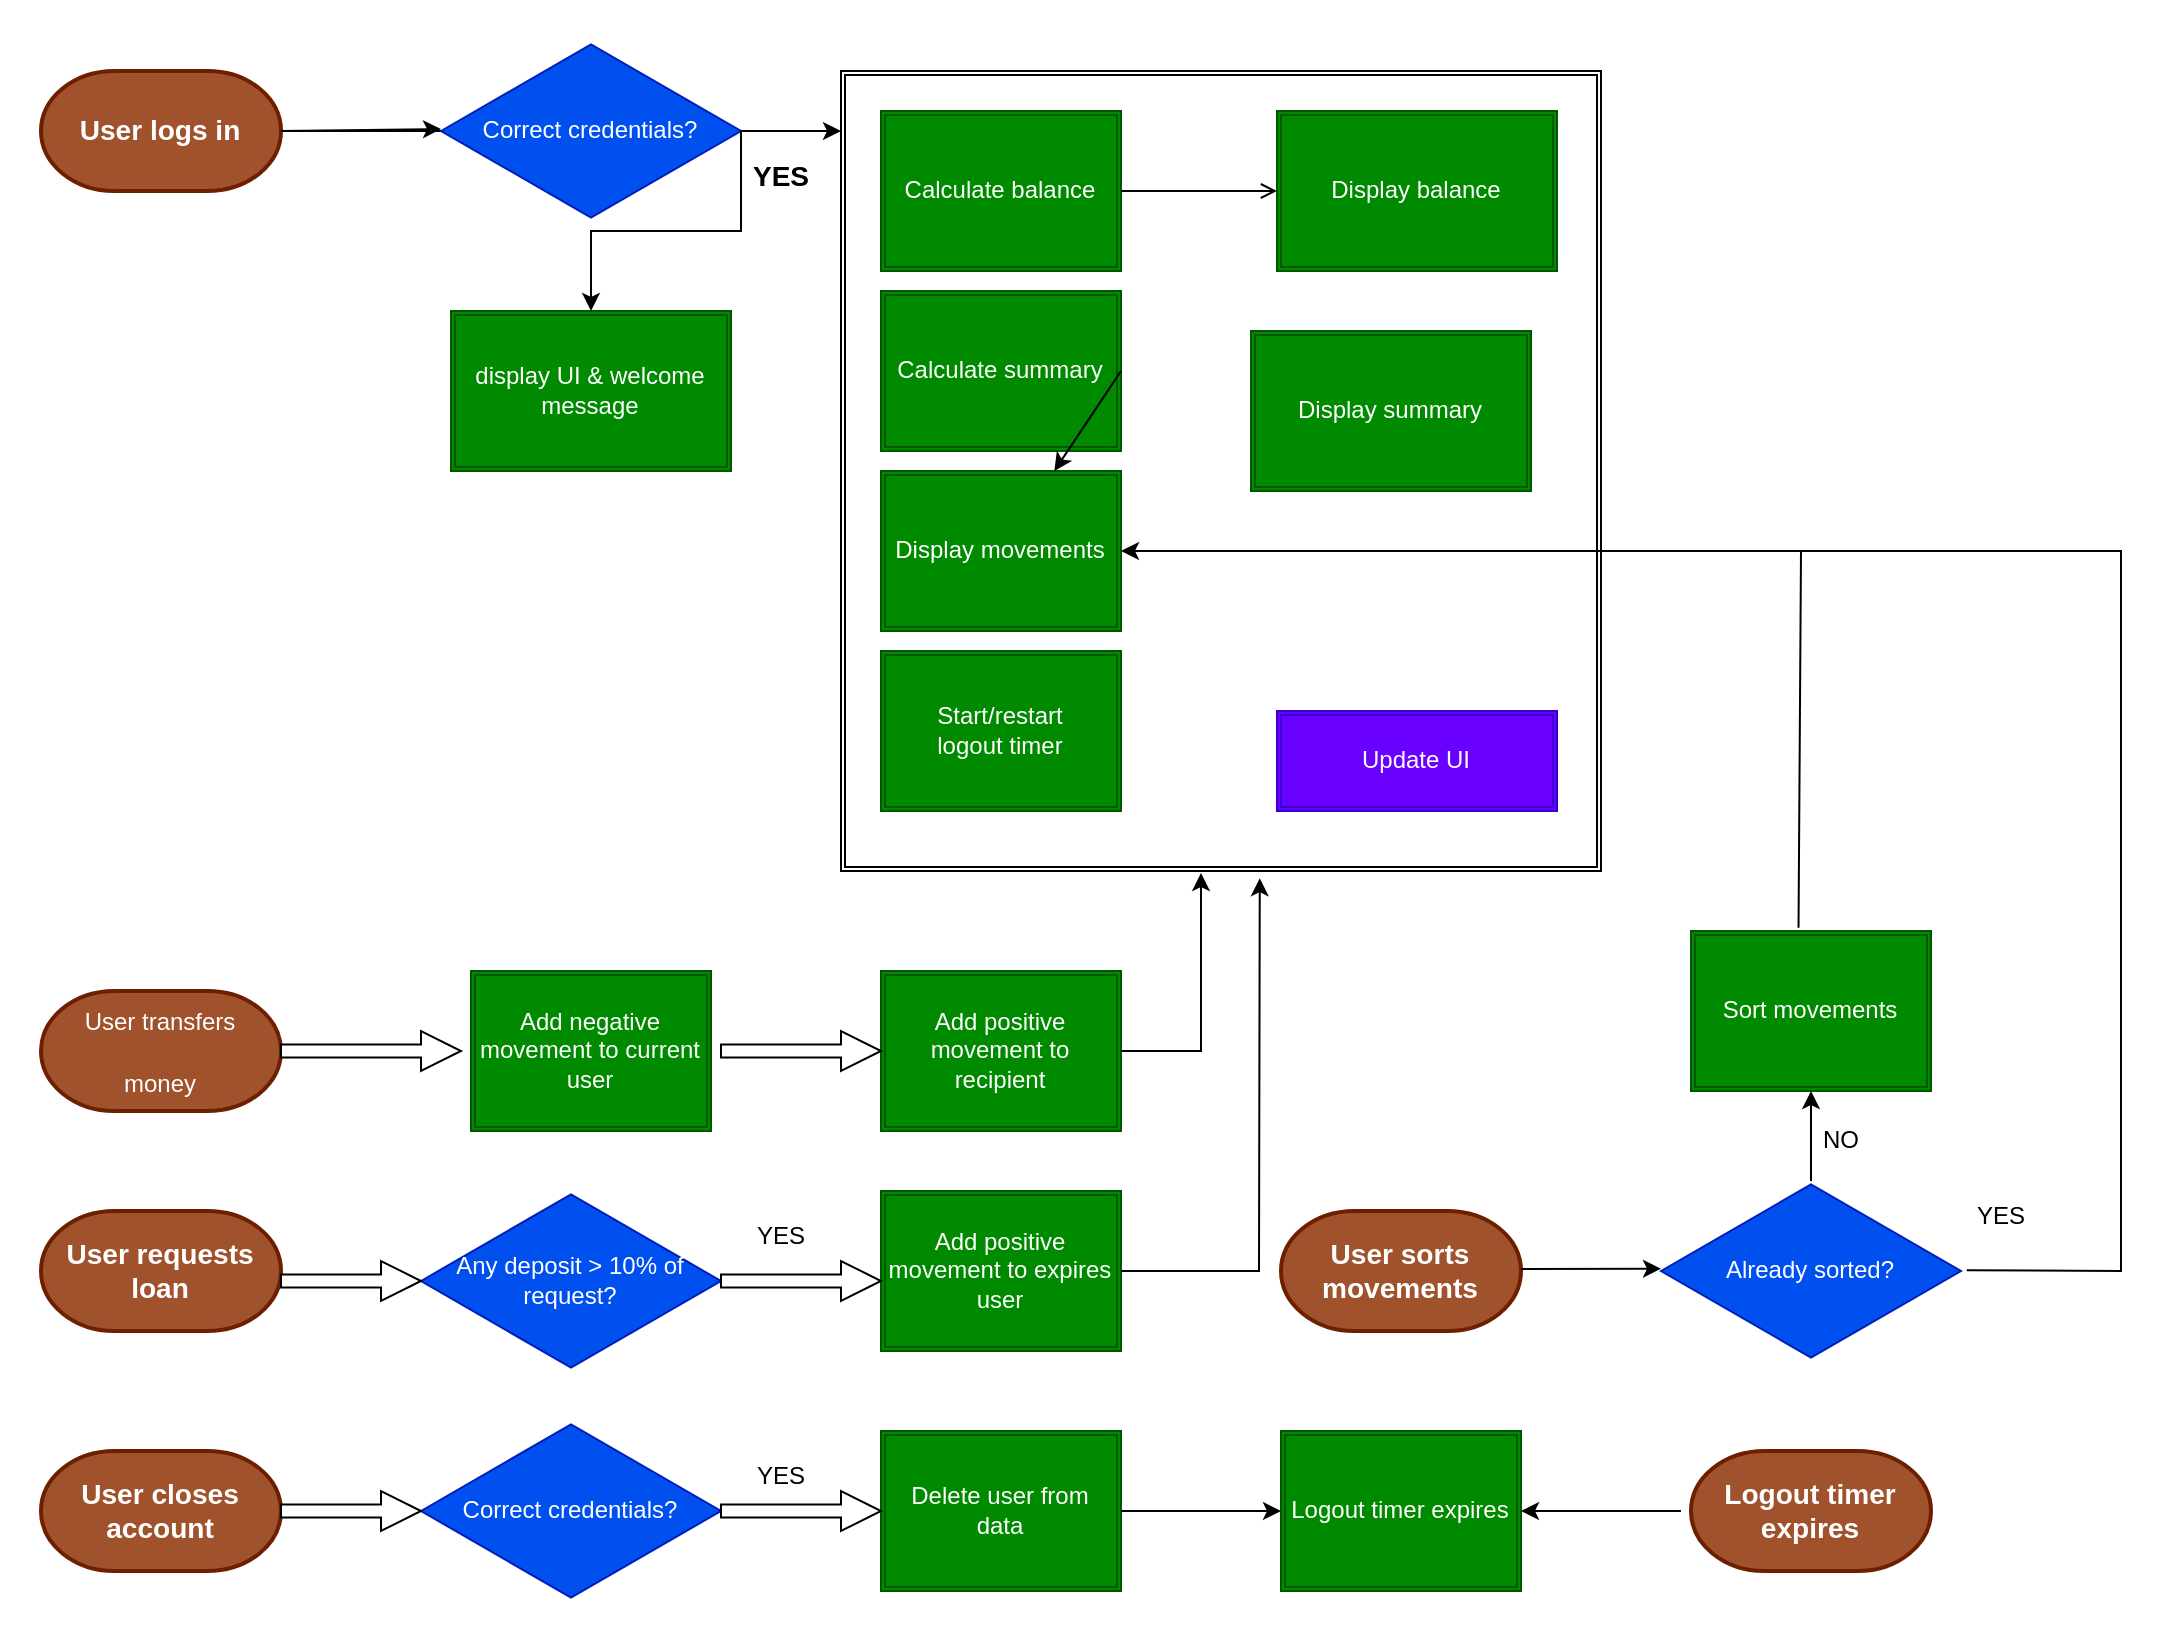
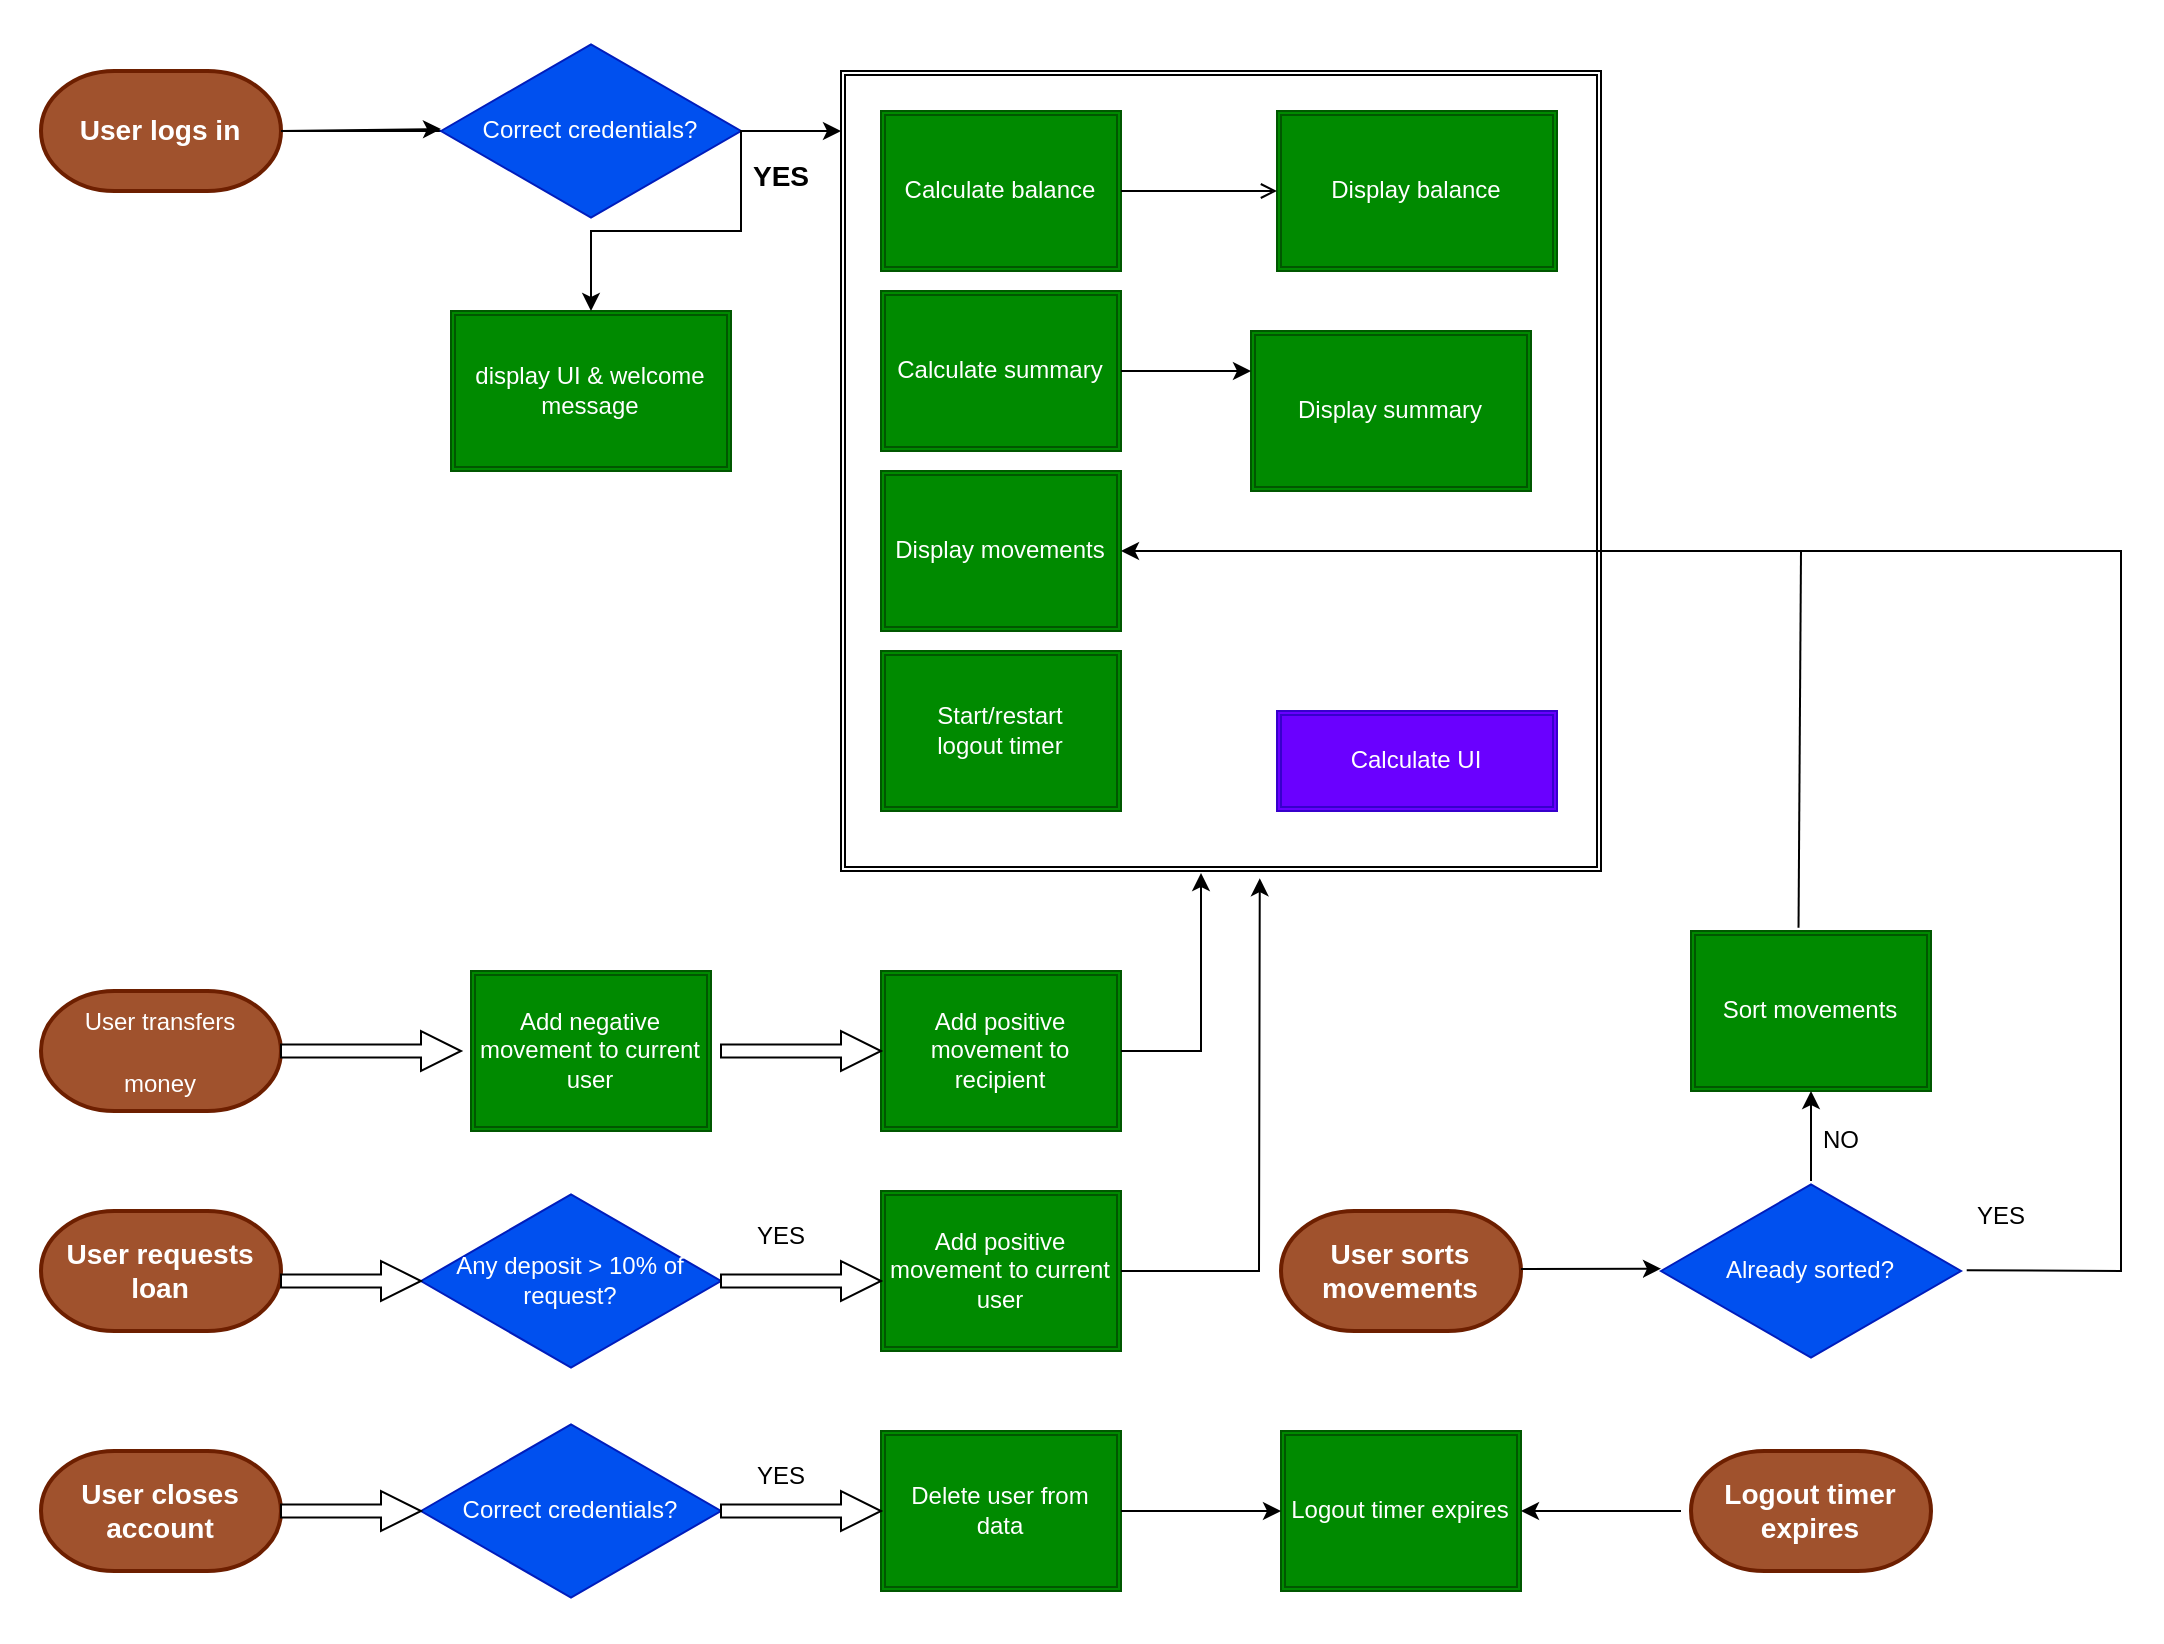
(1091, 415) -> (1179, 371)
(1417, 761) -> (1417, 761)
(1001, 1271) -> (1001, 1271)
